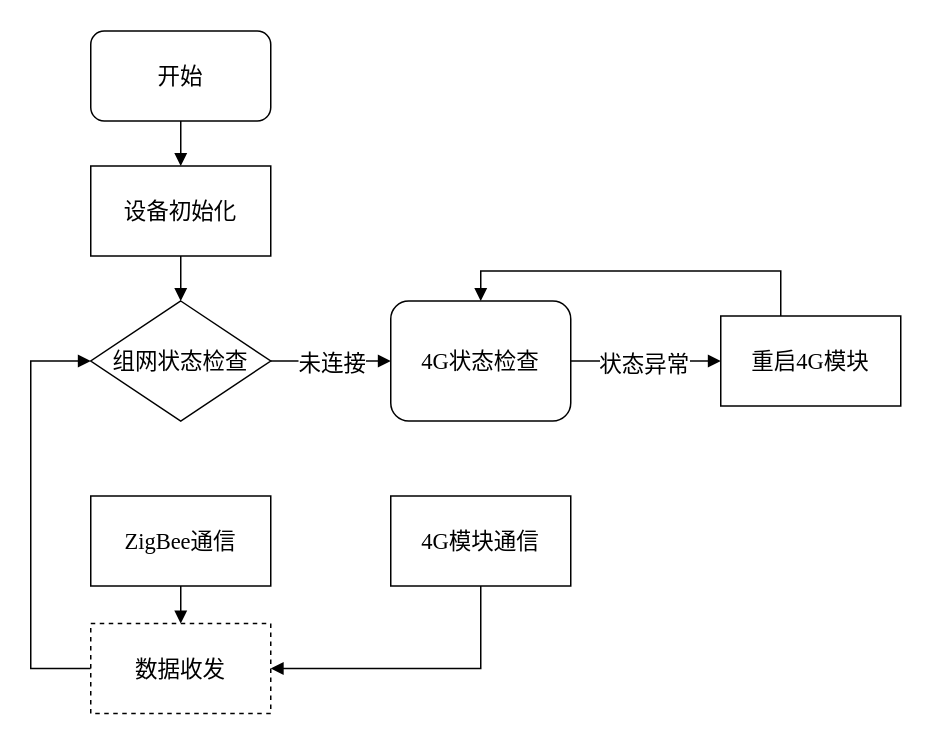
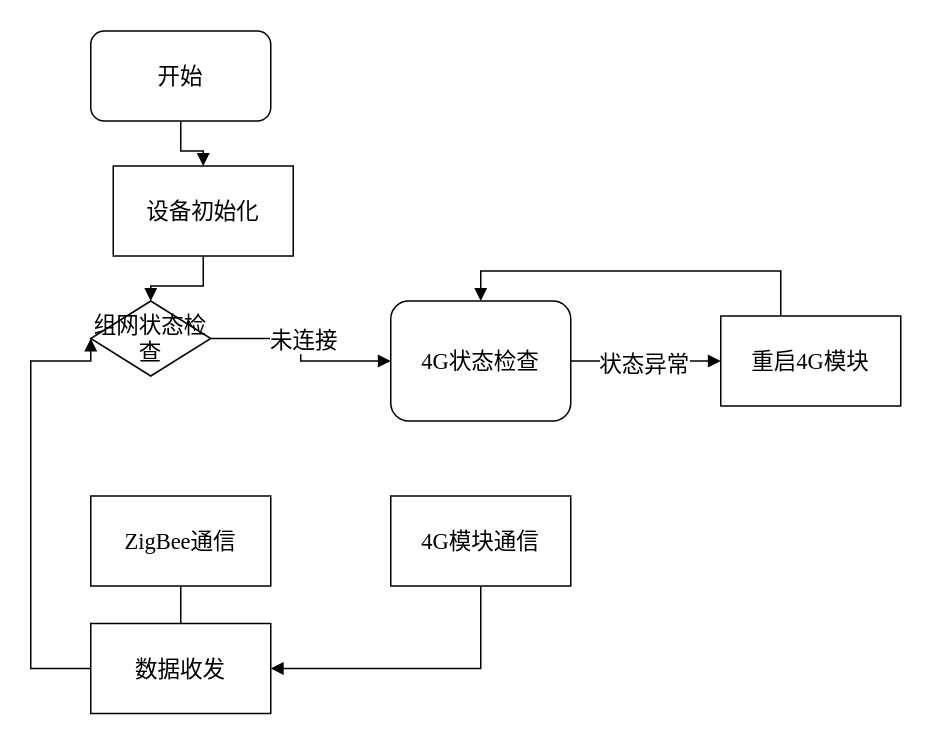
(181, 211) -> (203, 211)
(181, 361) -> (151, 338)
(181, 609) -> (181, 615)
(181, 668) -> (181, 668)
